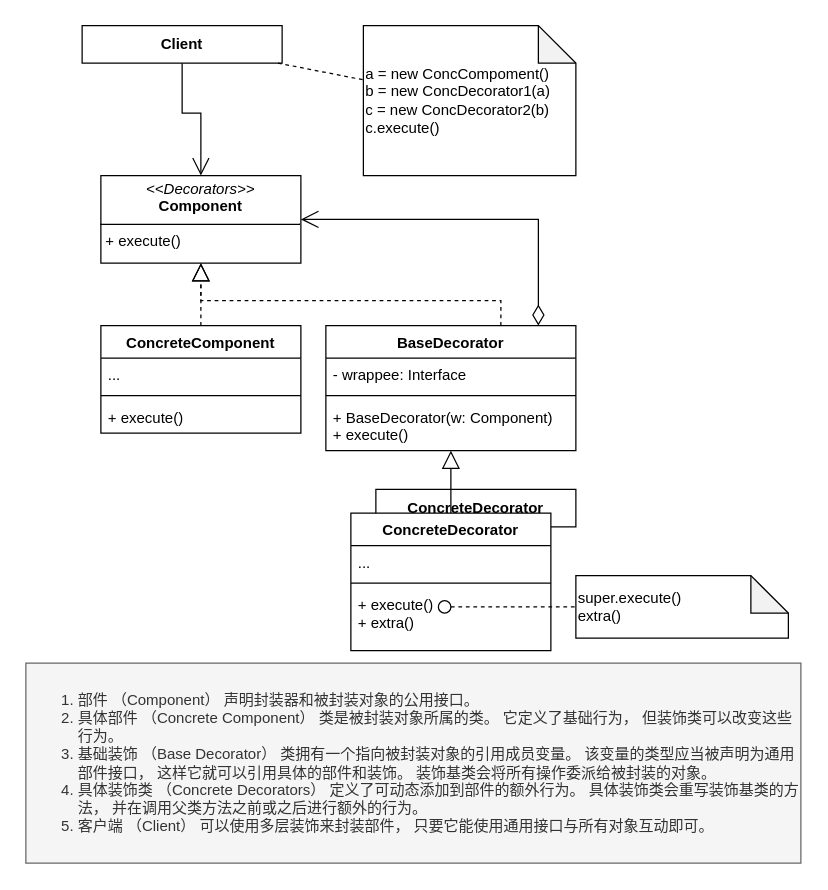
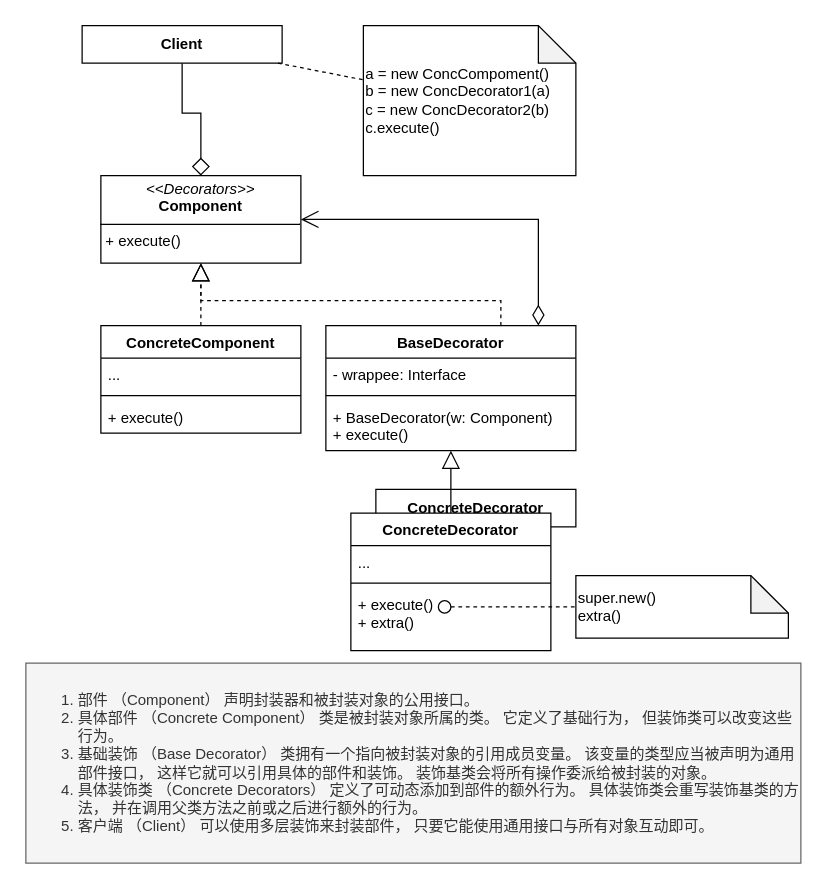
(201, 165) -> (201, 157)
(639, 607) -> (622, 607)
